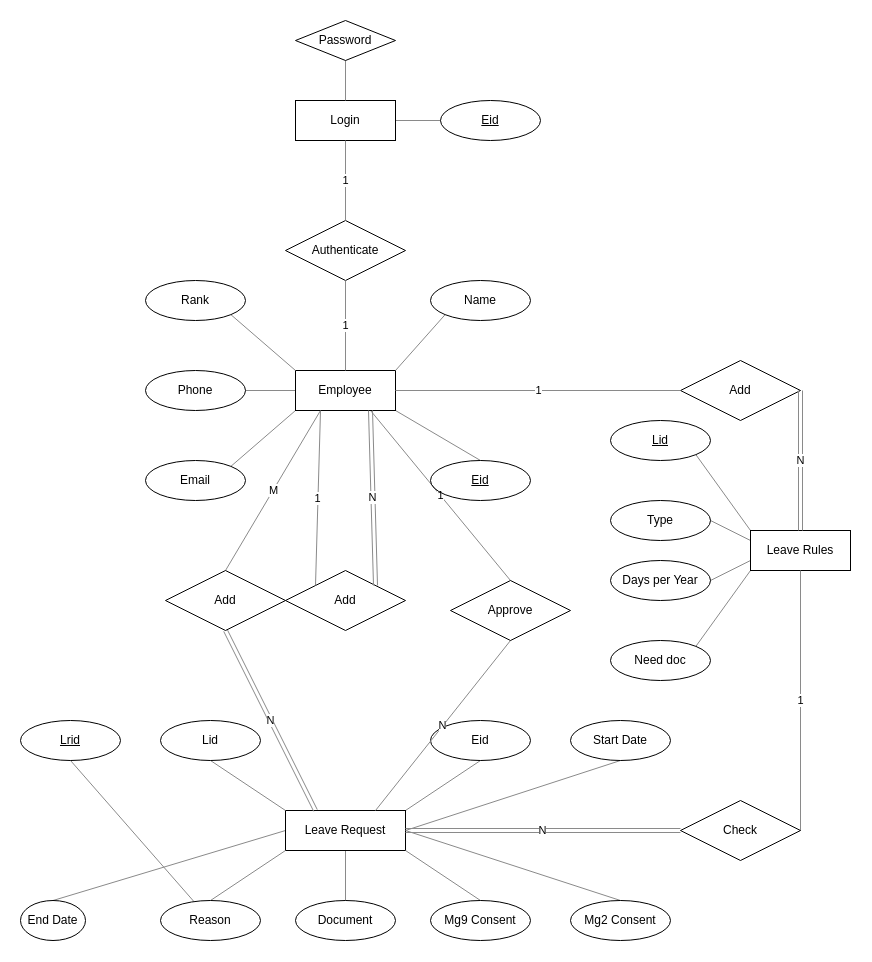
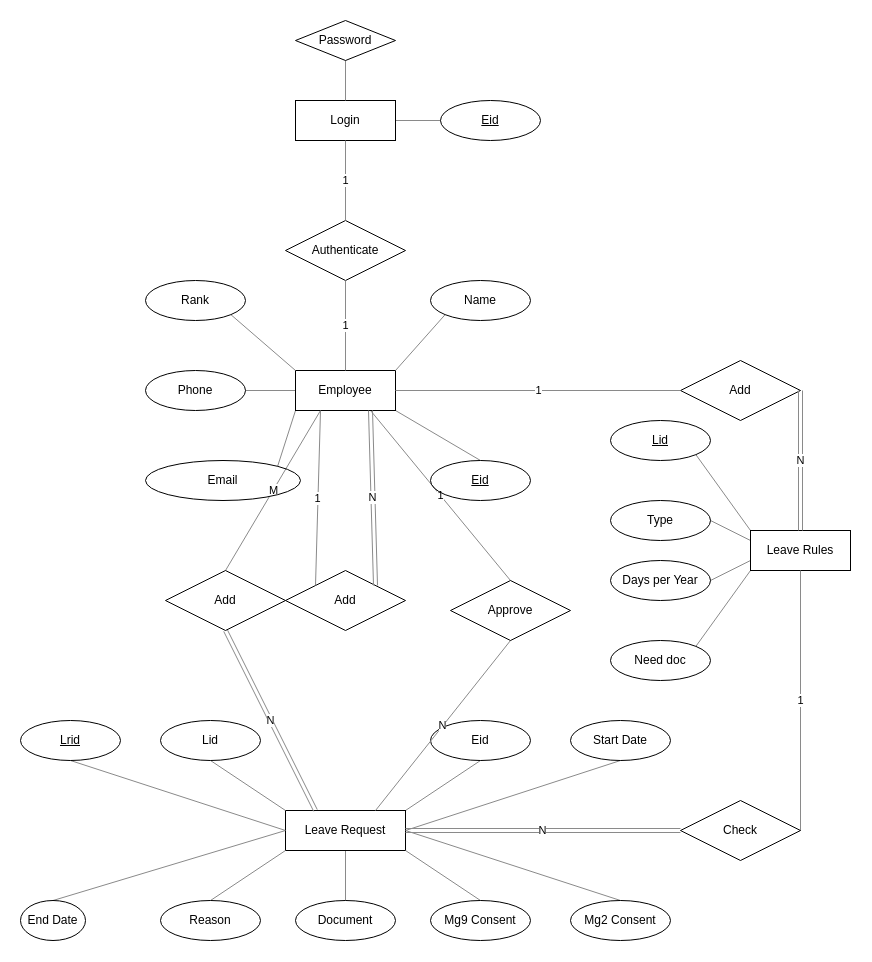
(196, 481) -> (223, 481)
(132, 831) -> (178, 796)
